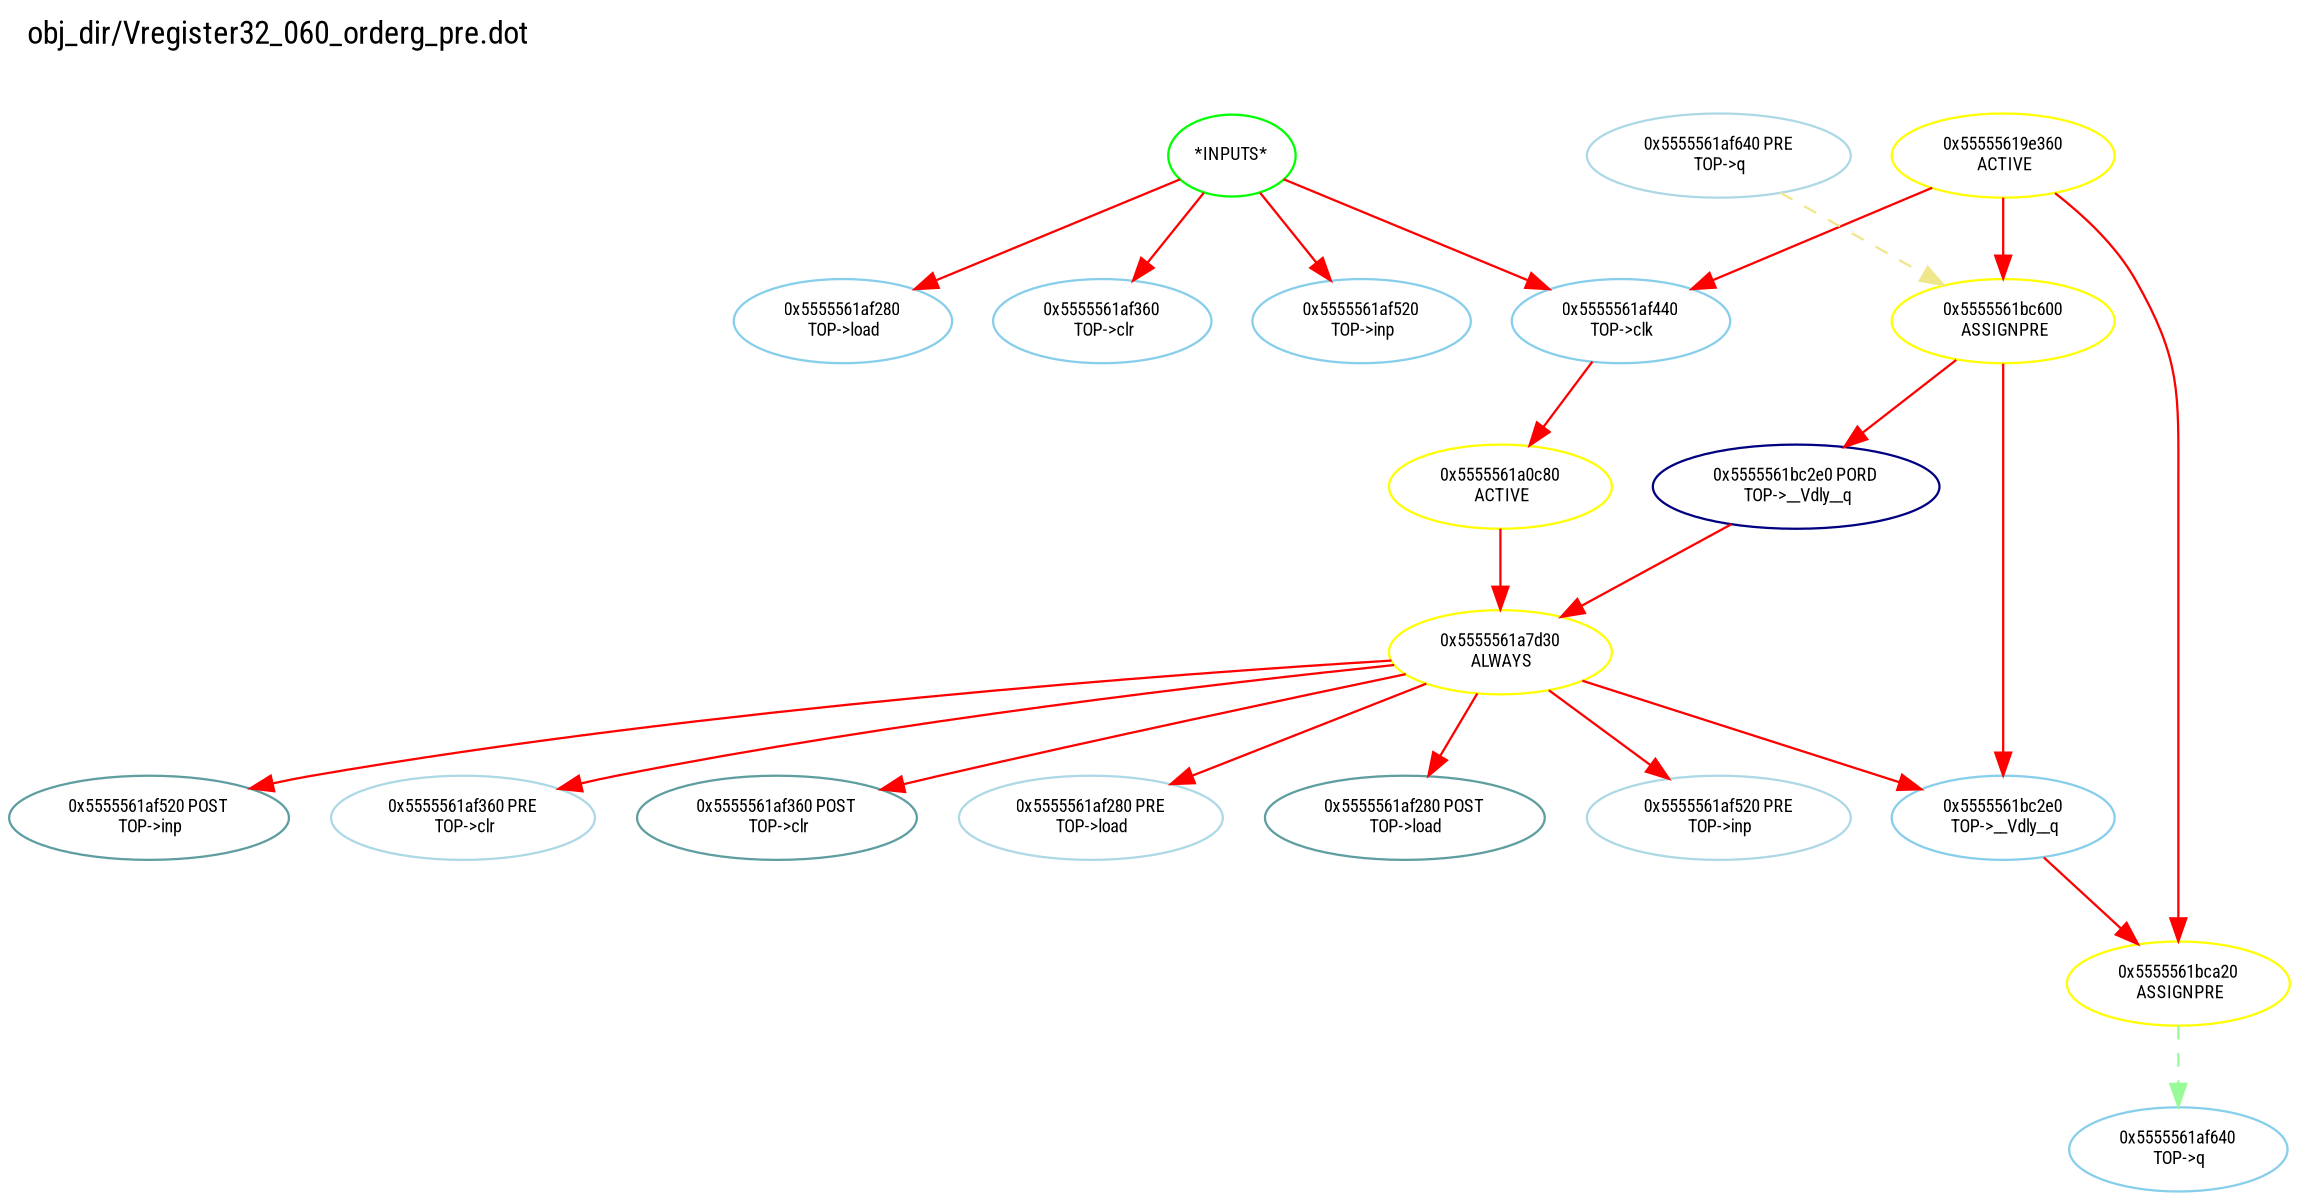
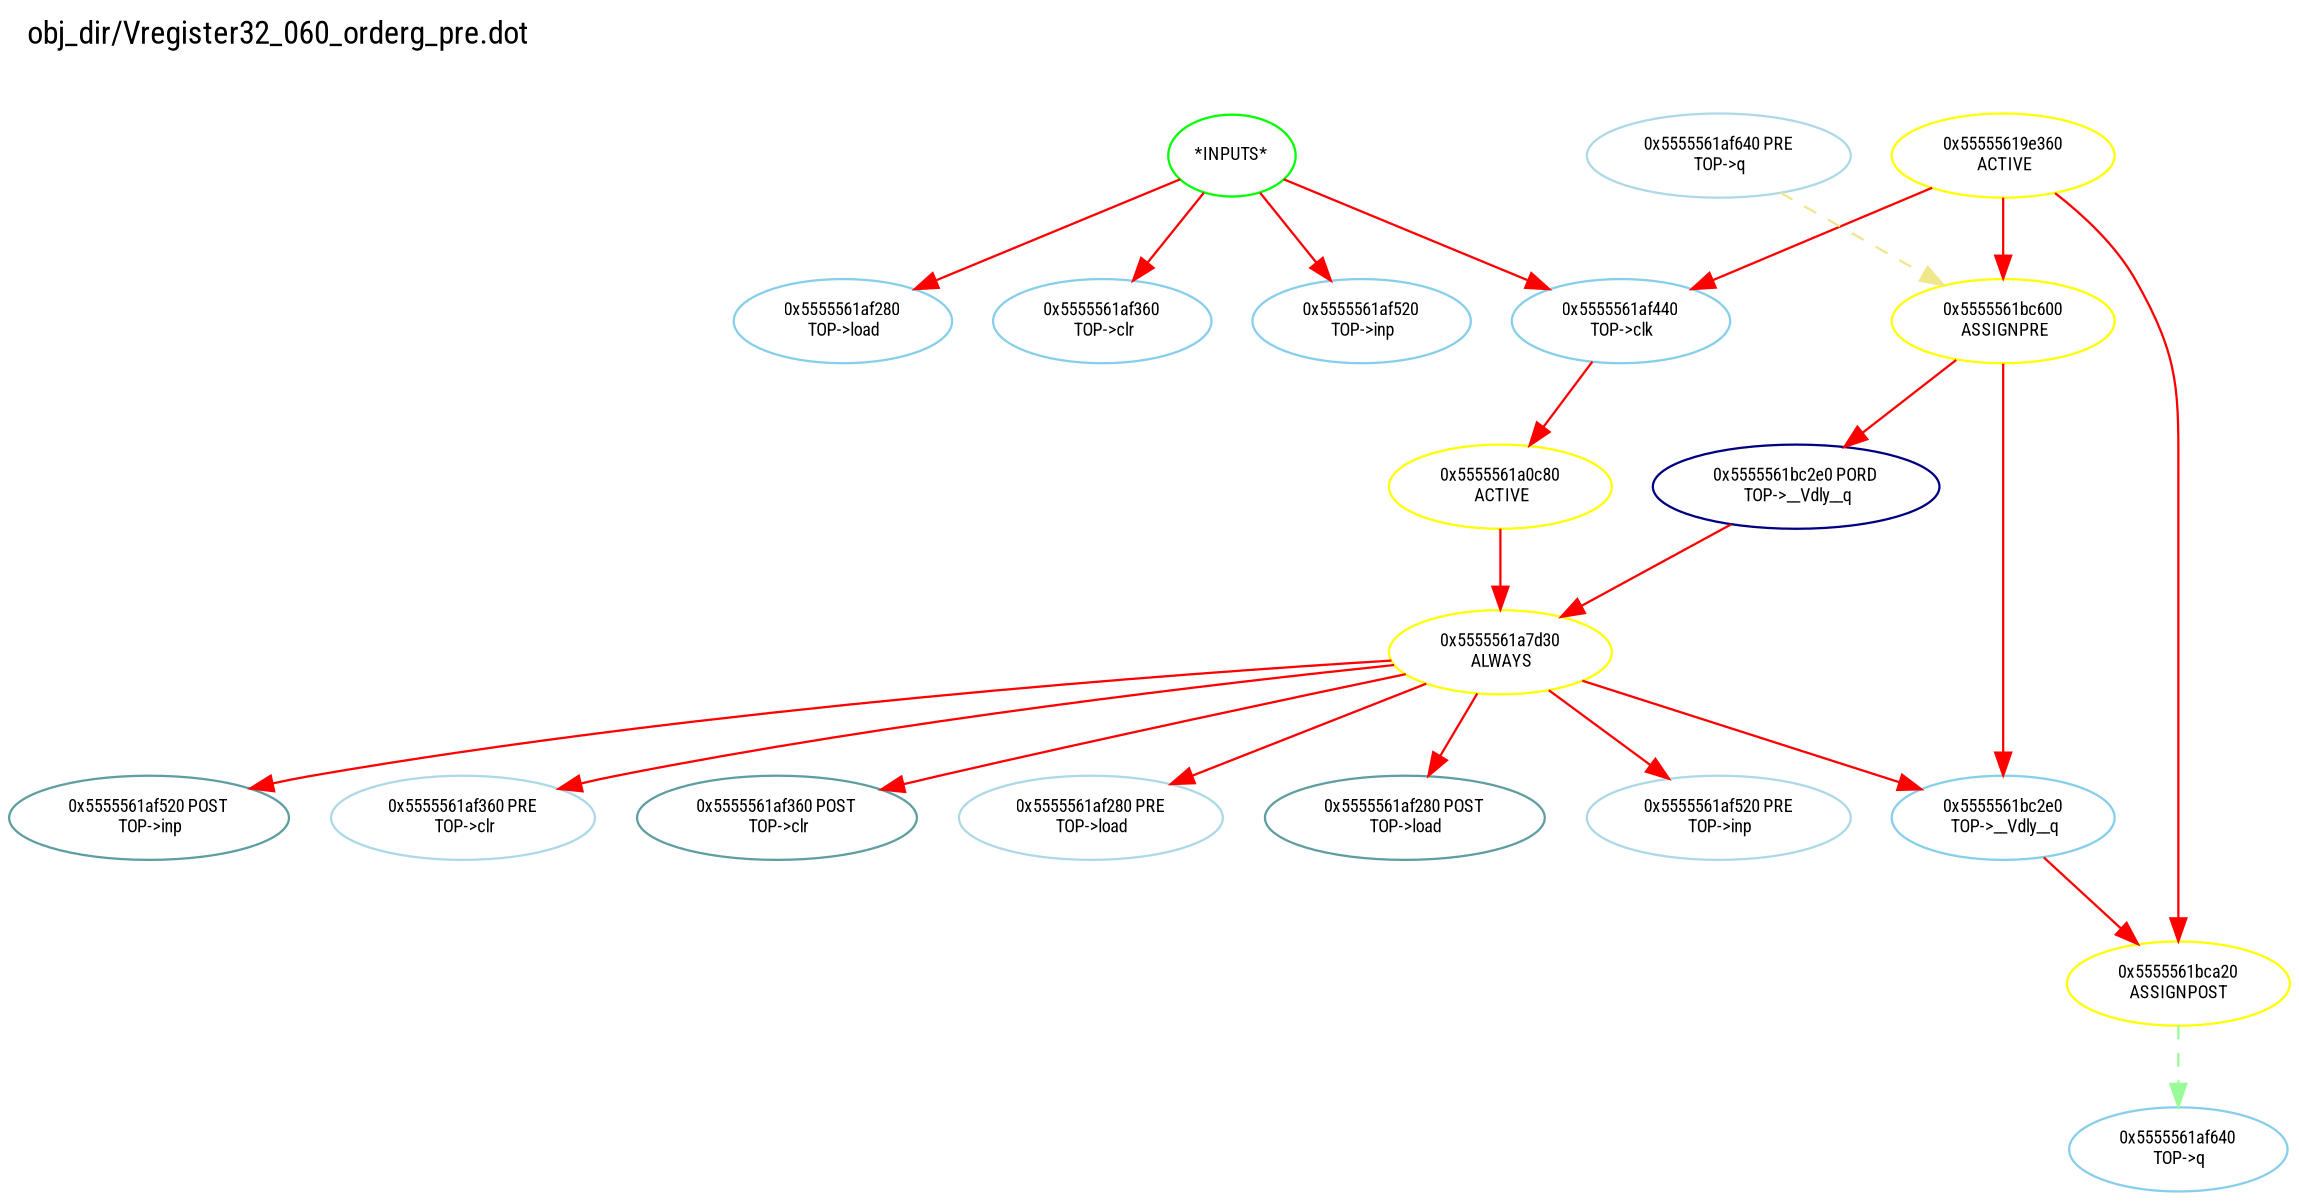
(2178, 984) -> (2178, 984)
